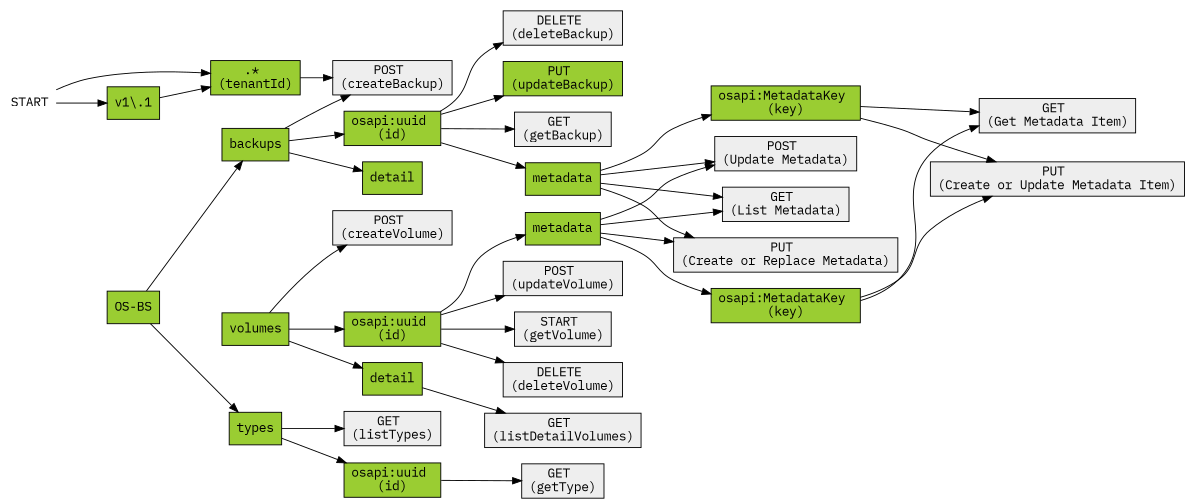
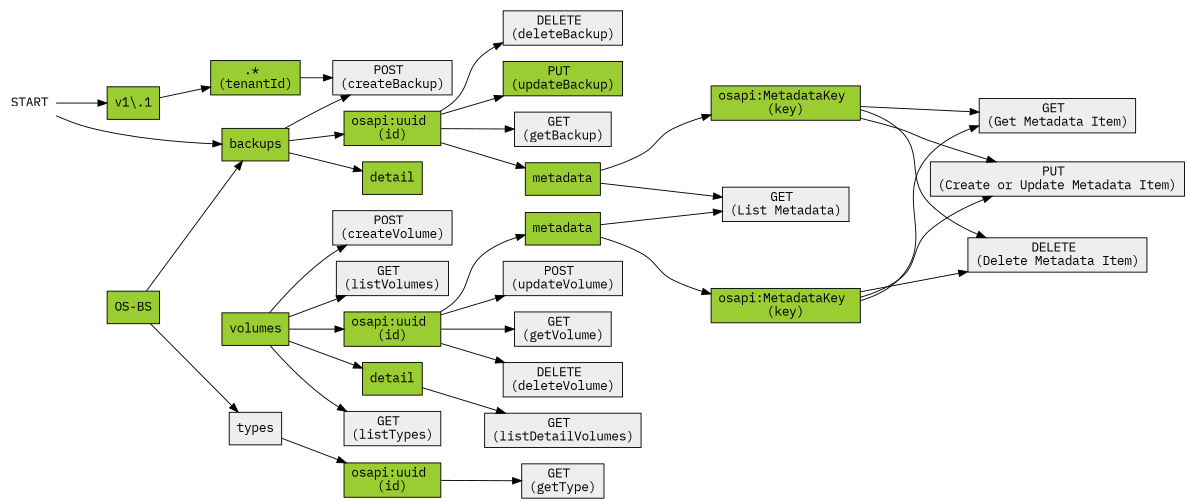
(127, 73) -> (133, 136)
(786, 154) -> none
(786, 255) -> none
none -> (1057, 255)
none -> (392, 278)
(563, 329) -> (563, 329)
(255, 429) -> (255, 429)
(308, 429) -> (302, 379)
